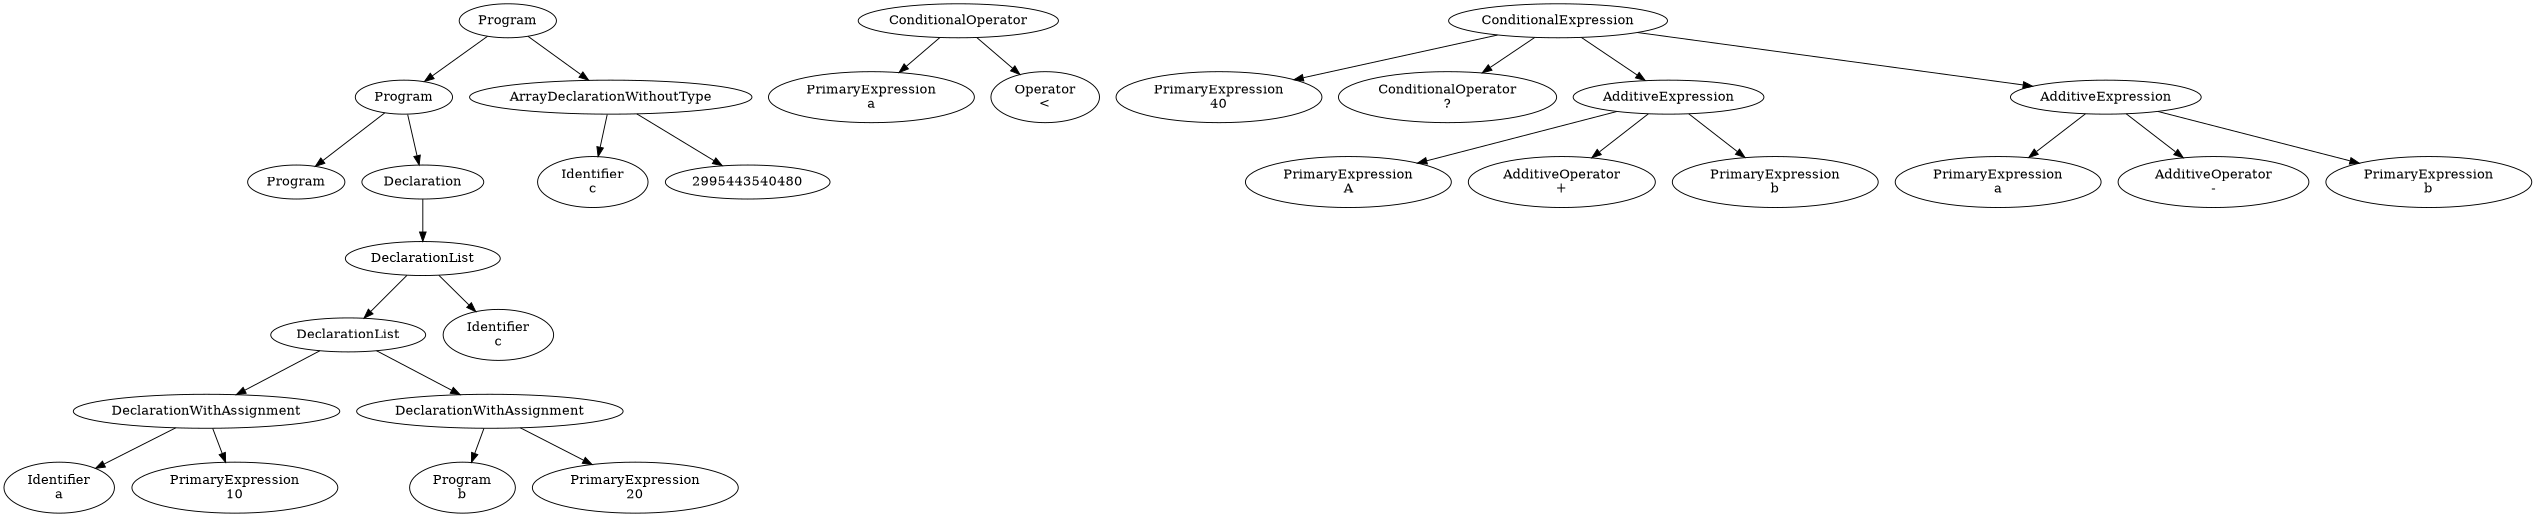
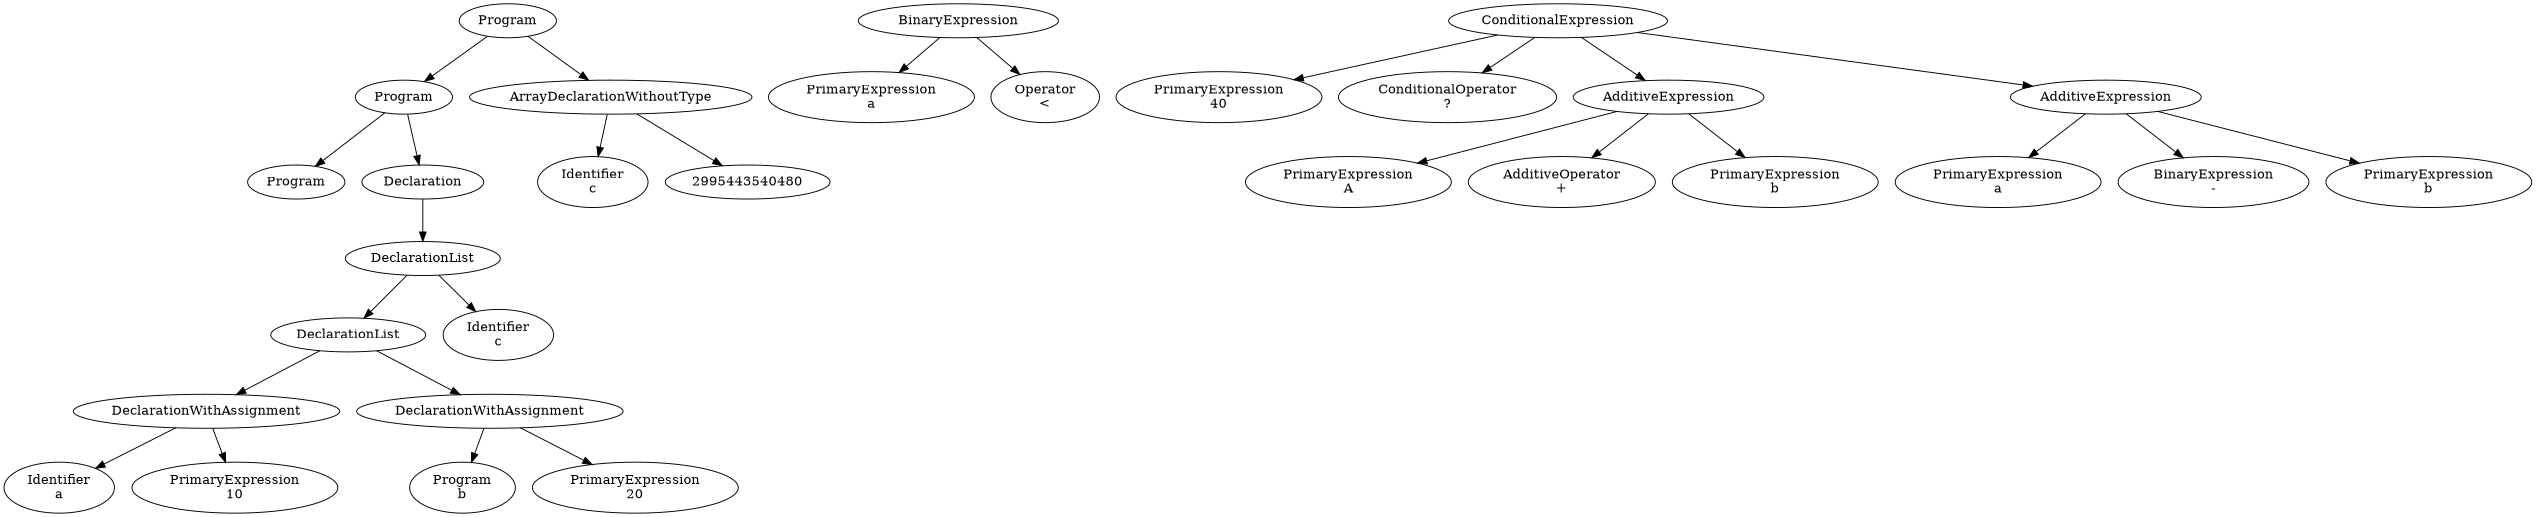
(958, 21) -> (958, 21)
(2213, 182) -> (2213, 182)
